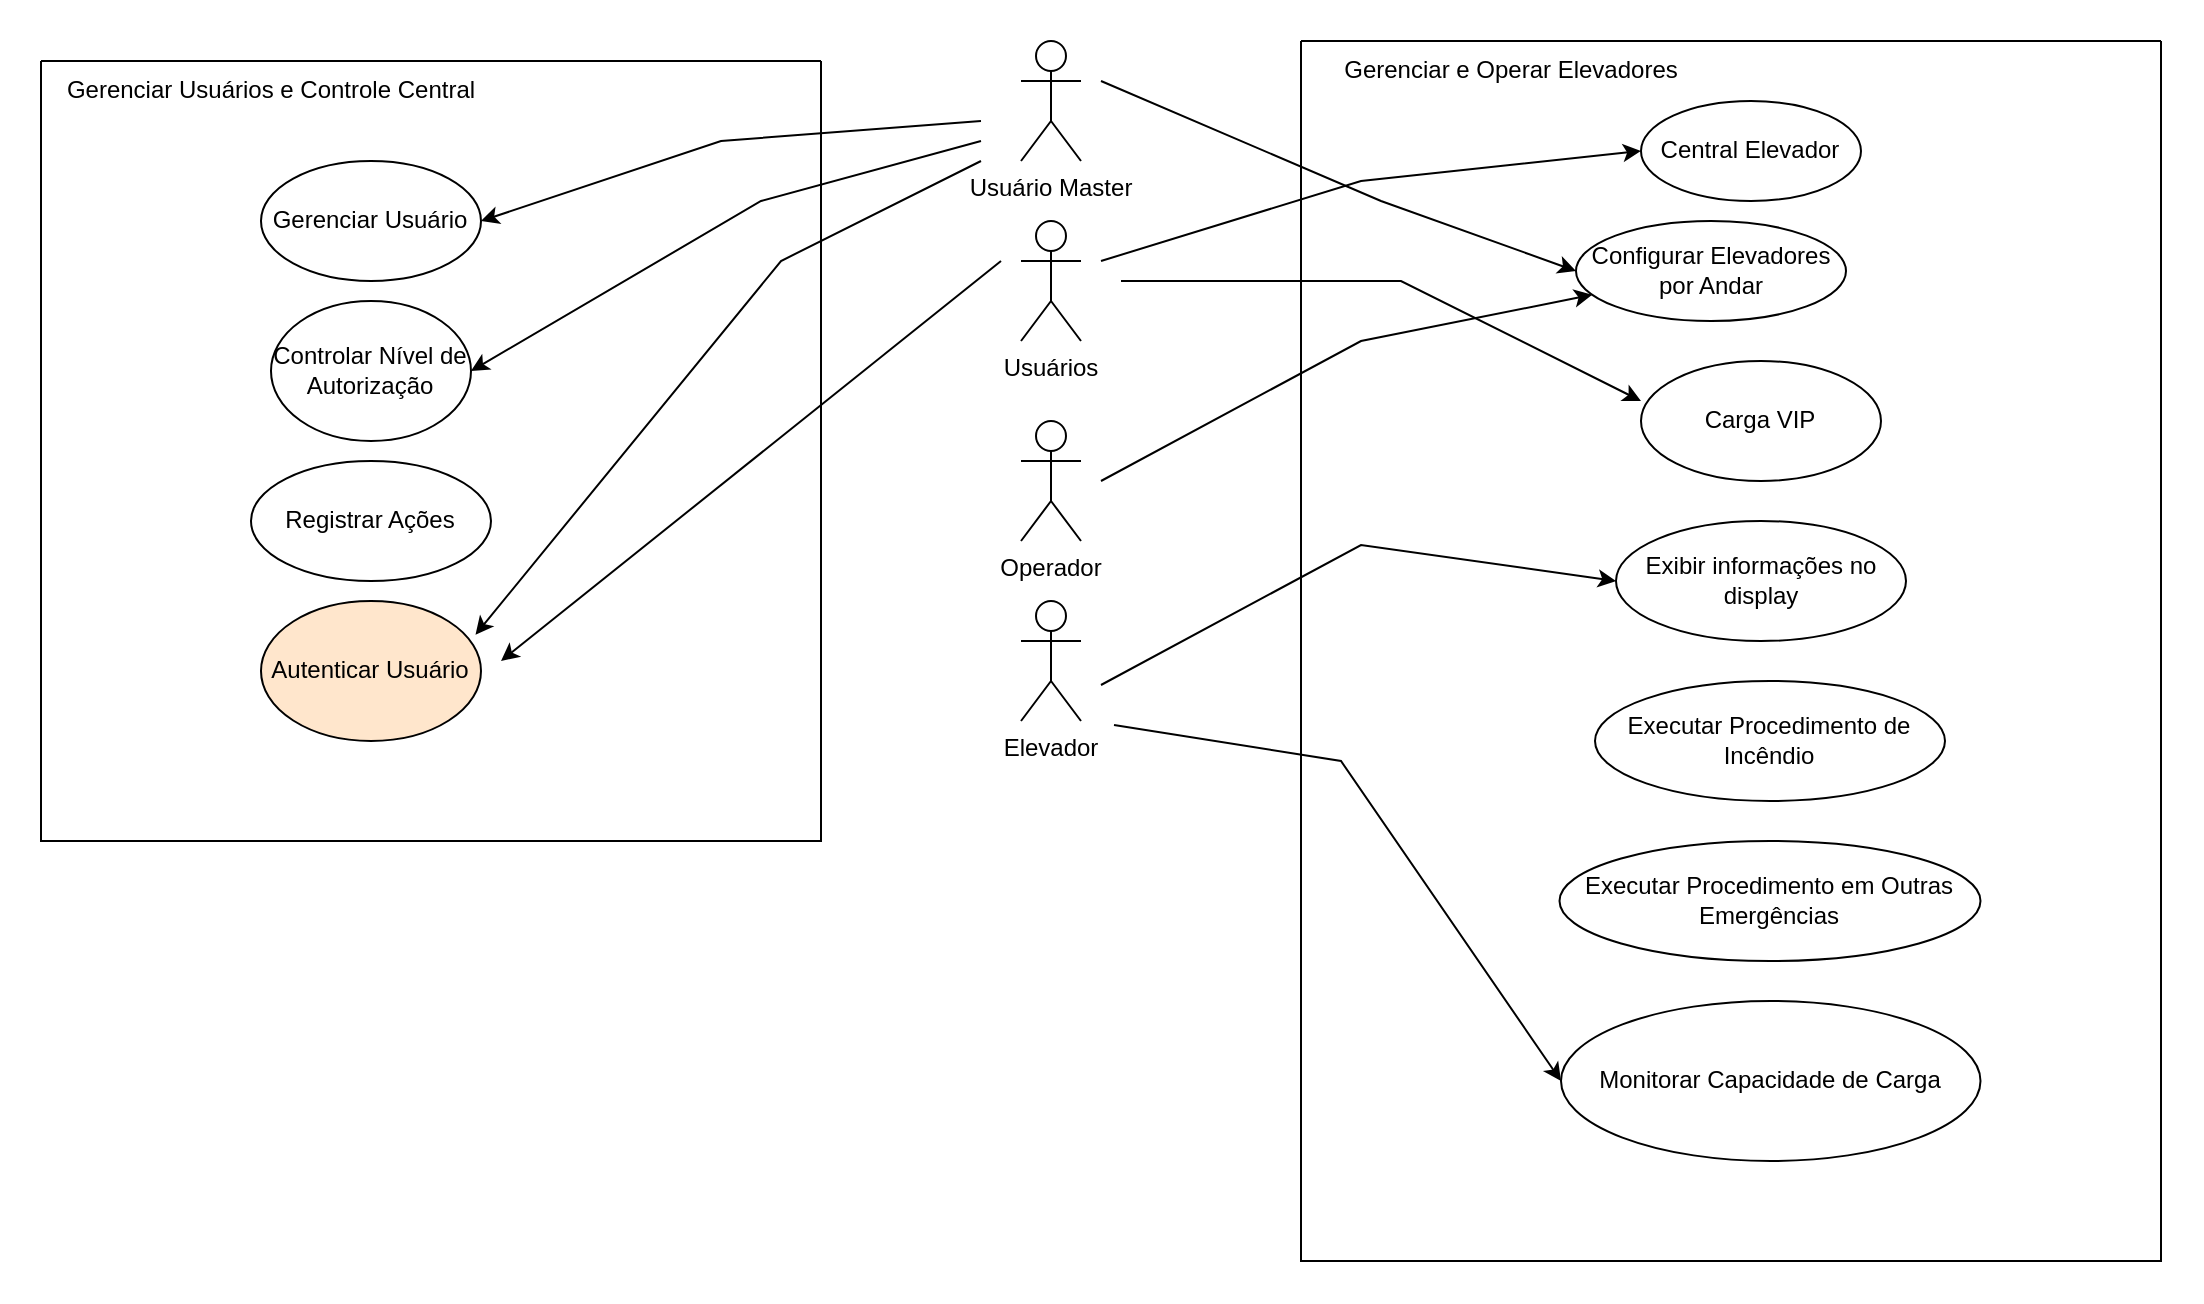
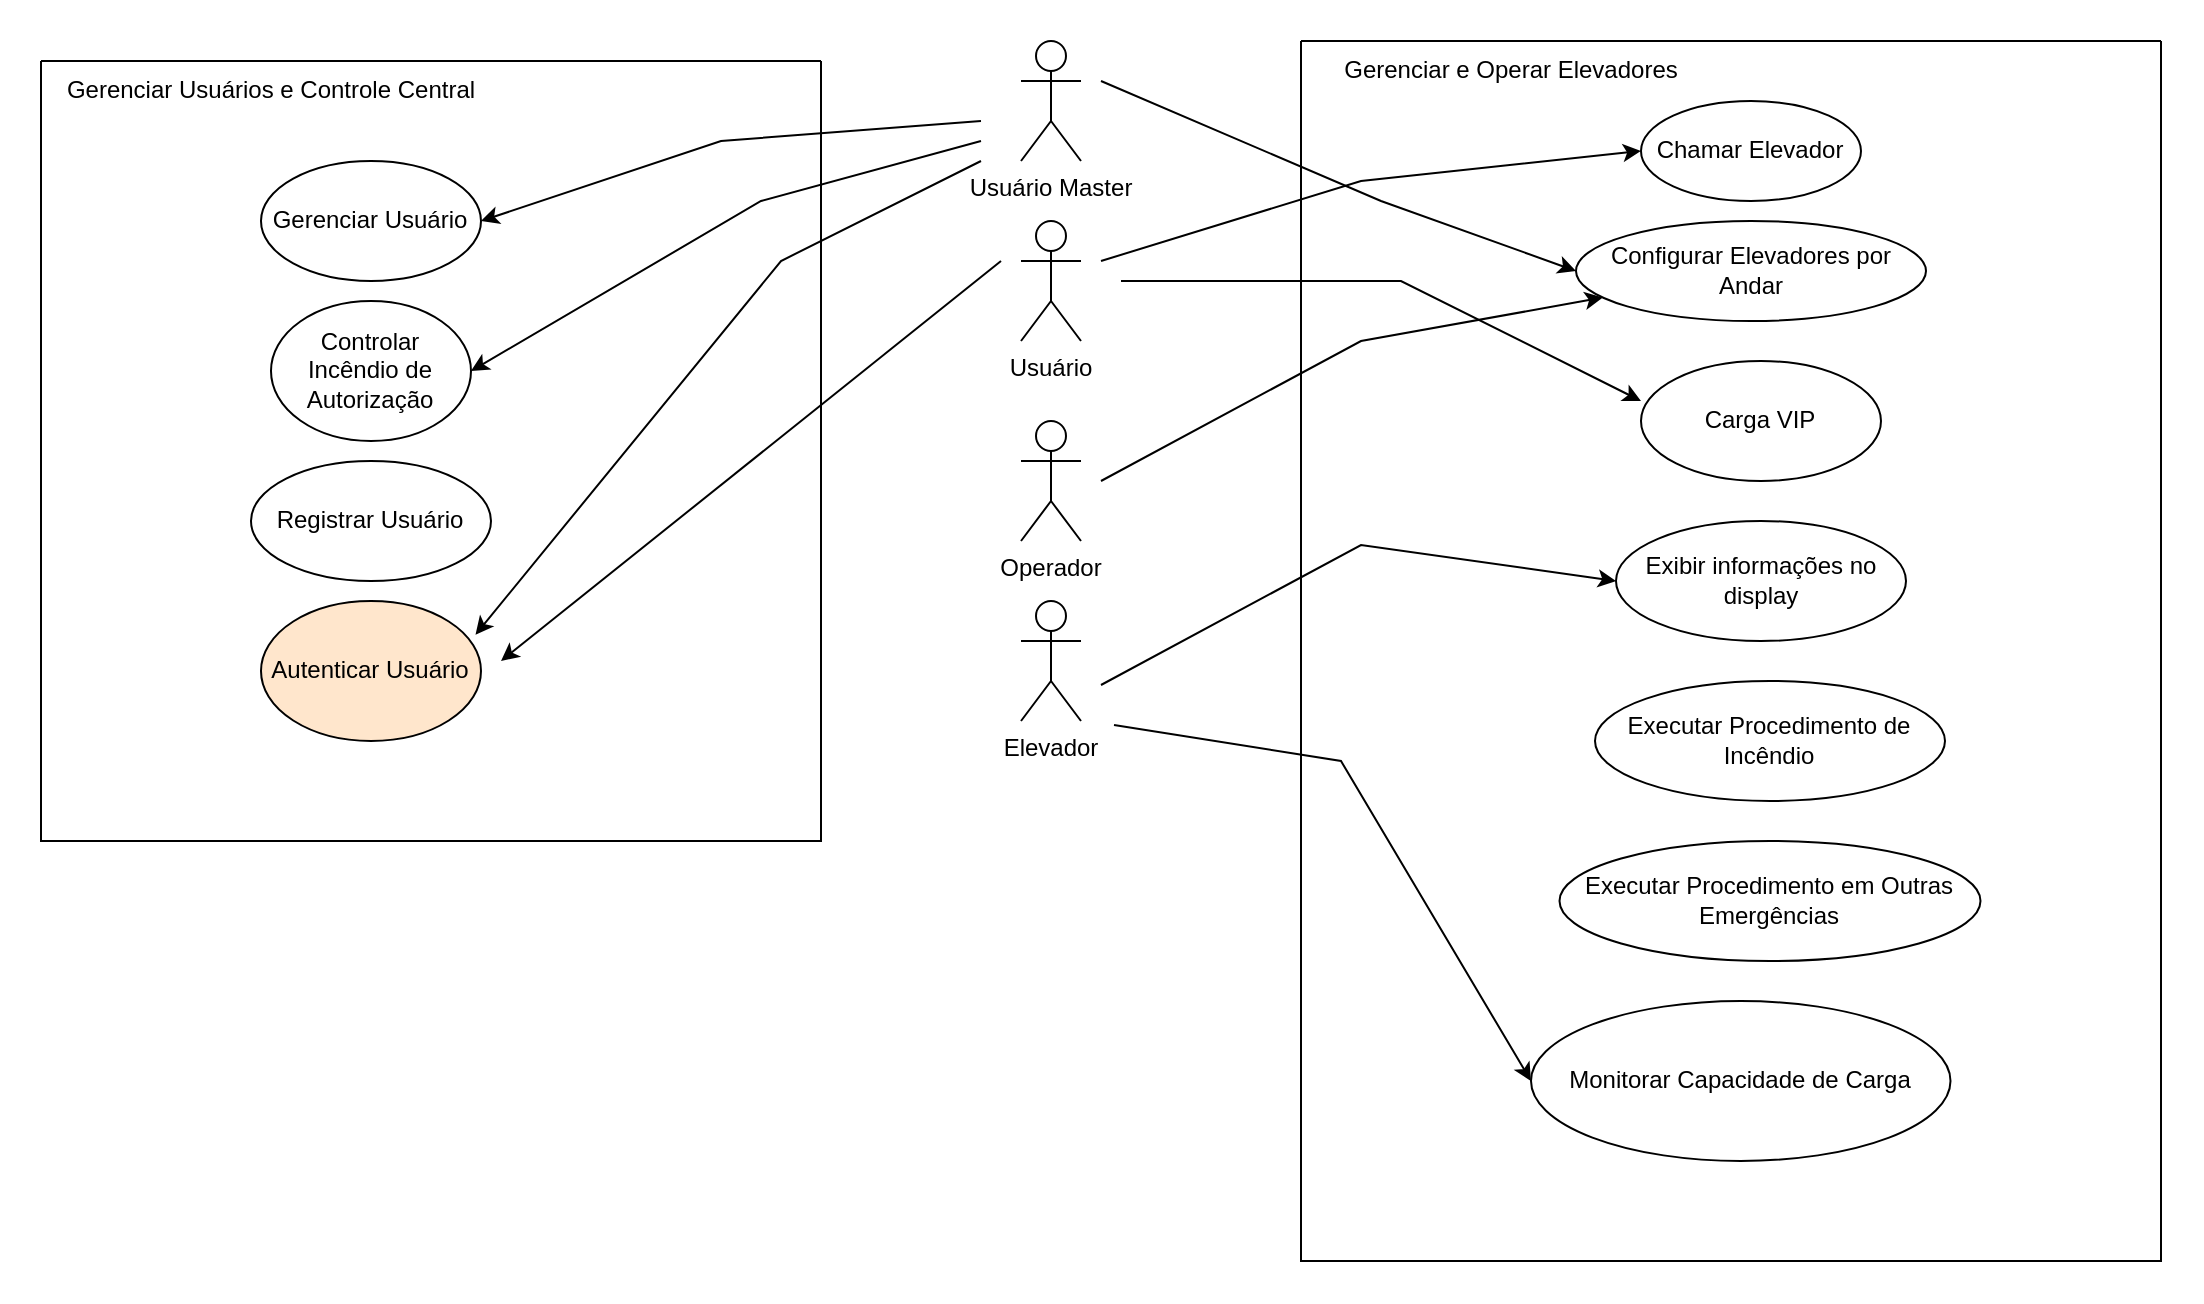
(1751, 151) -> (1751, 151)
(1711, 271) -> (1751, 271)
(1052, 369) -> (1052, 369)
(371, 371) -> (371, 371)
(371, 521) -> (371, 521)
(1771, 1081) -> (1741, 1081)
